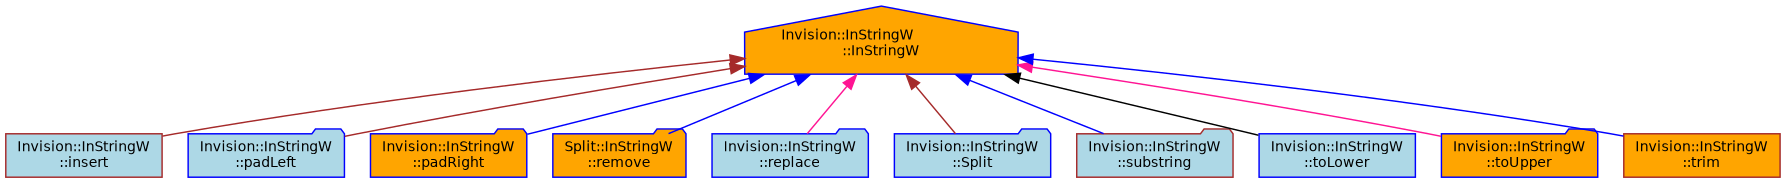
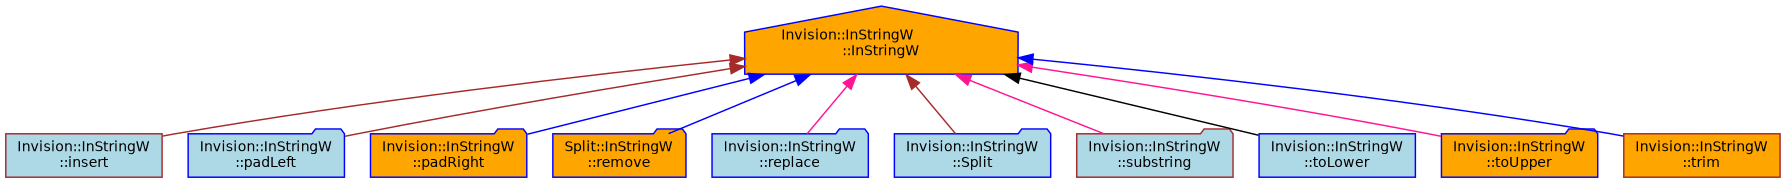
(1037, 107) -> (1037, 107)
